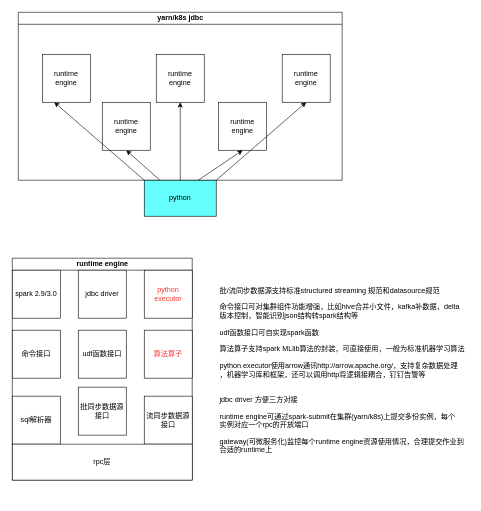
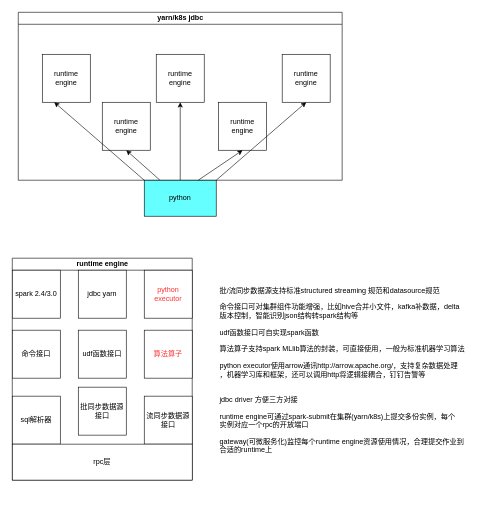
(36, 294) -> (36, 294)
(102, 294) -> (102, 294)
